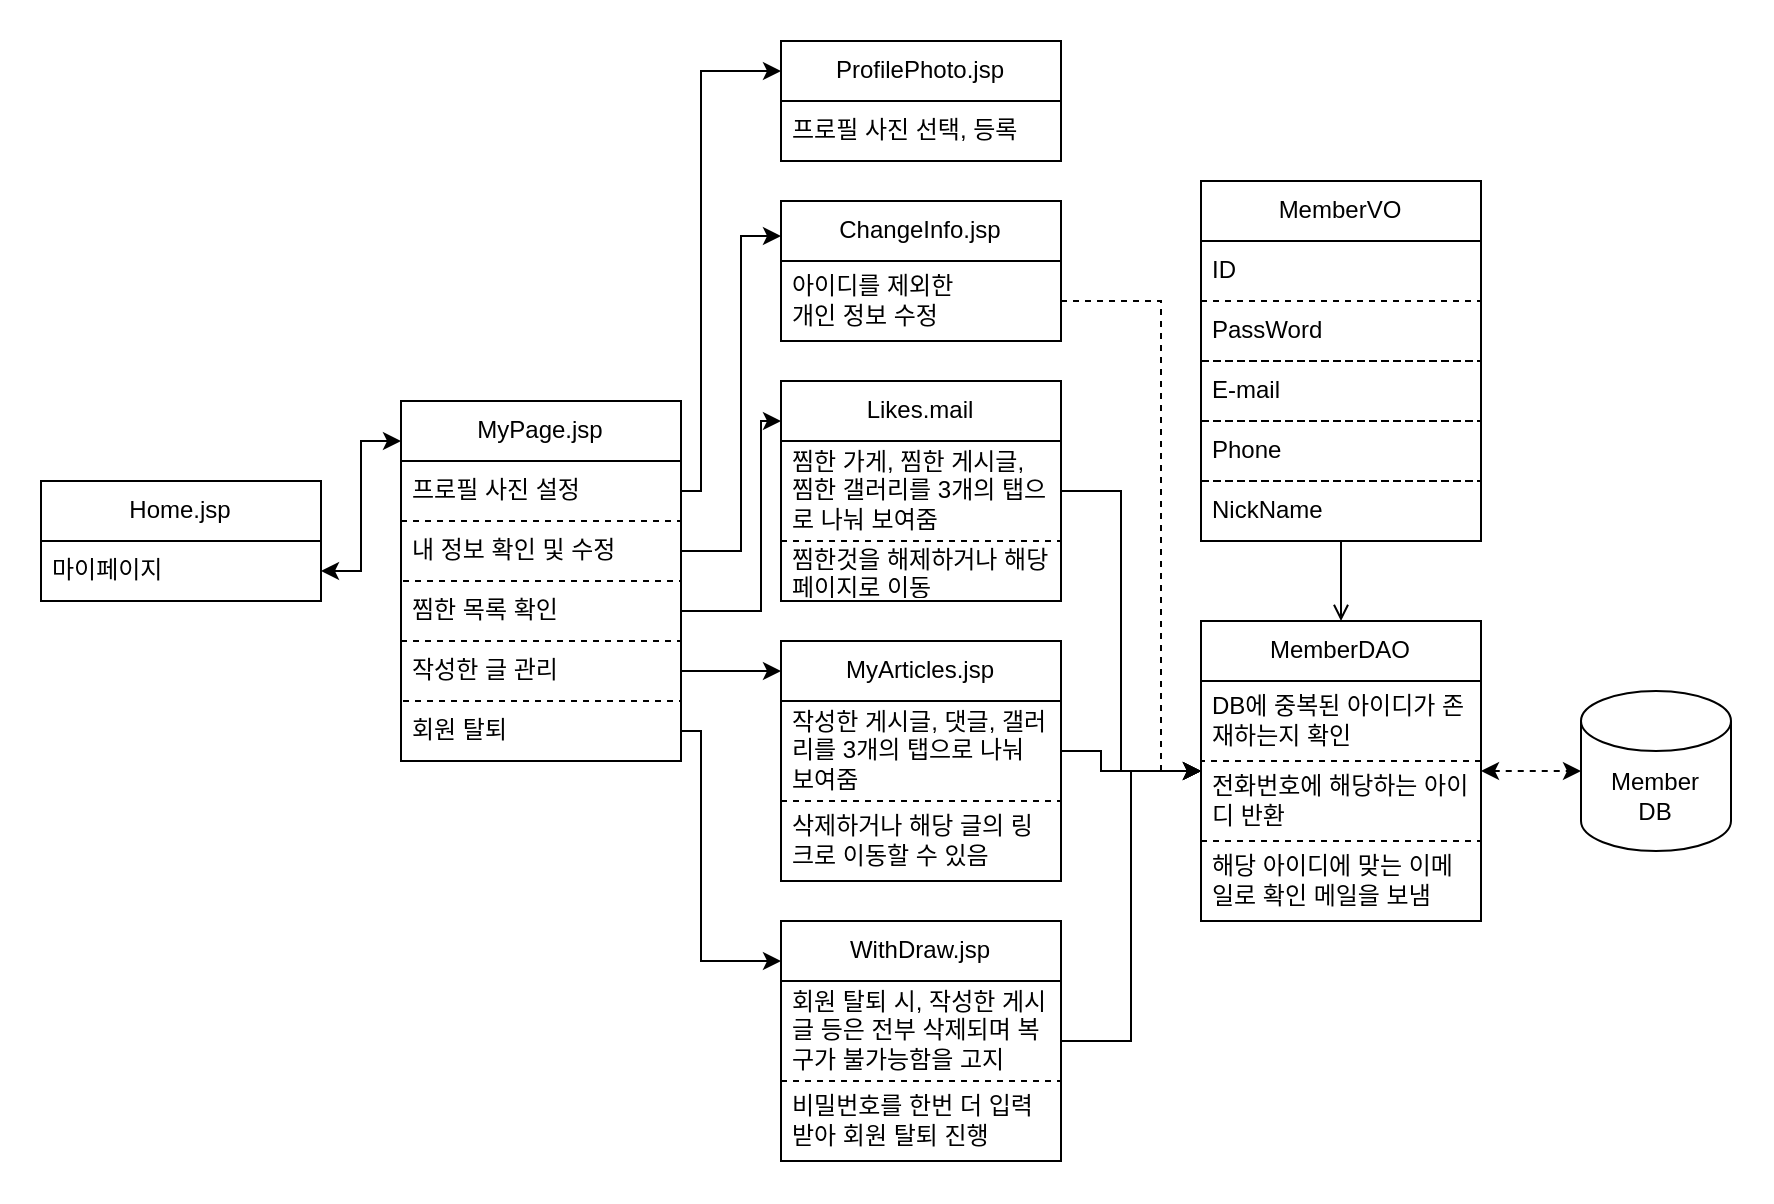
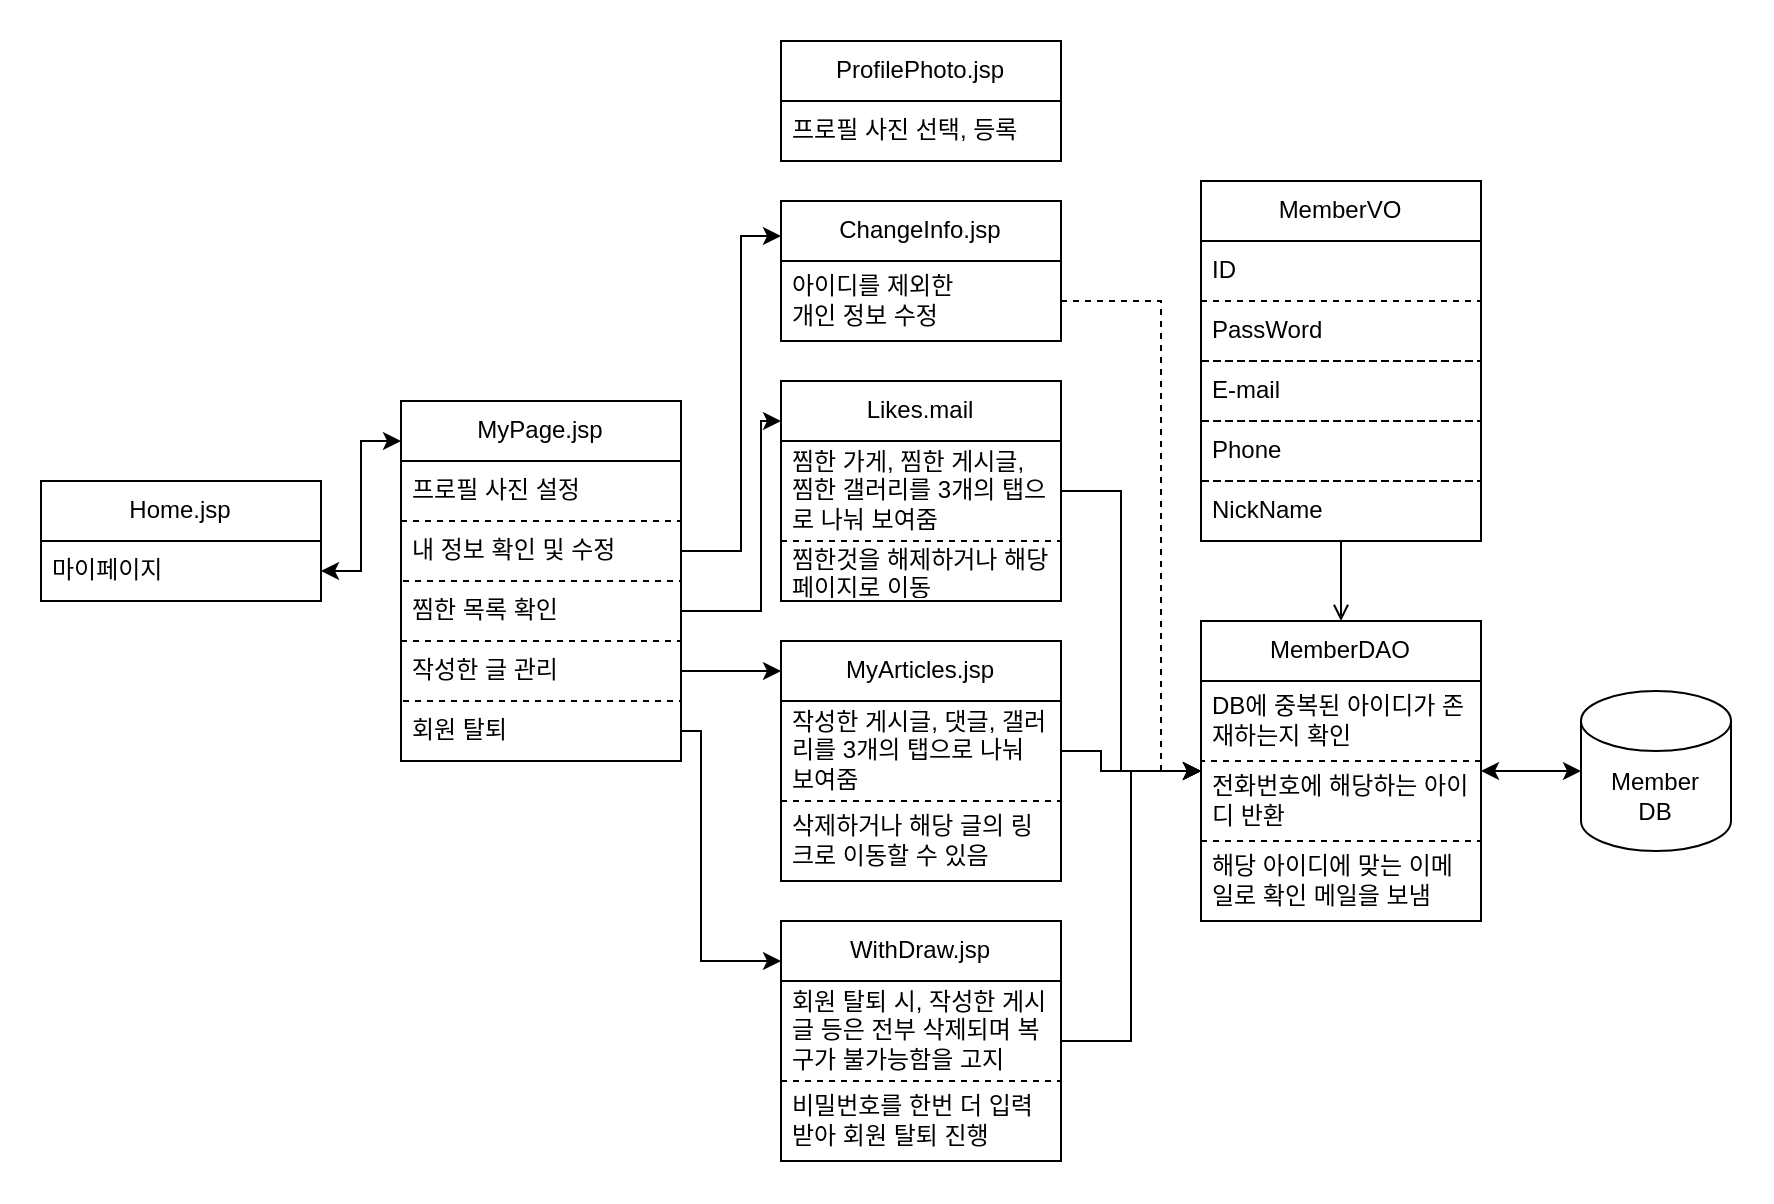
(701, 256) -> none
(1531, 771) -> (1531, 771)
